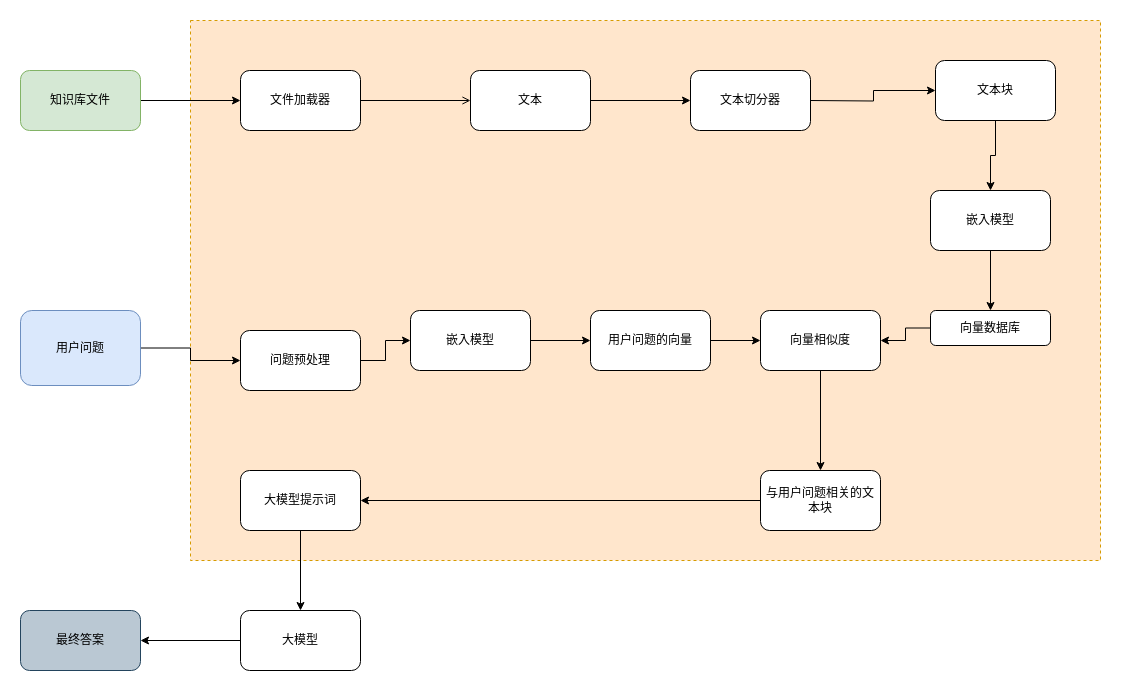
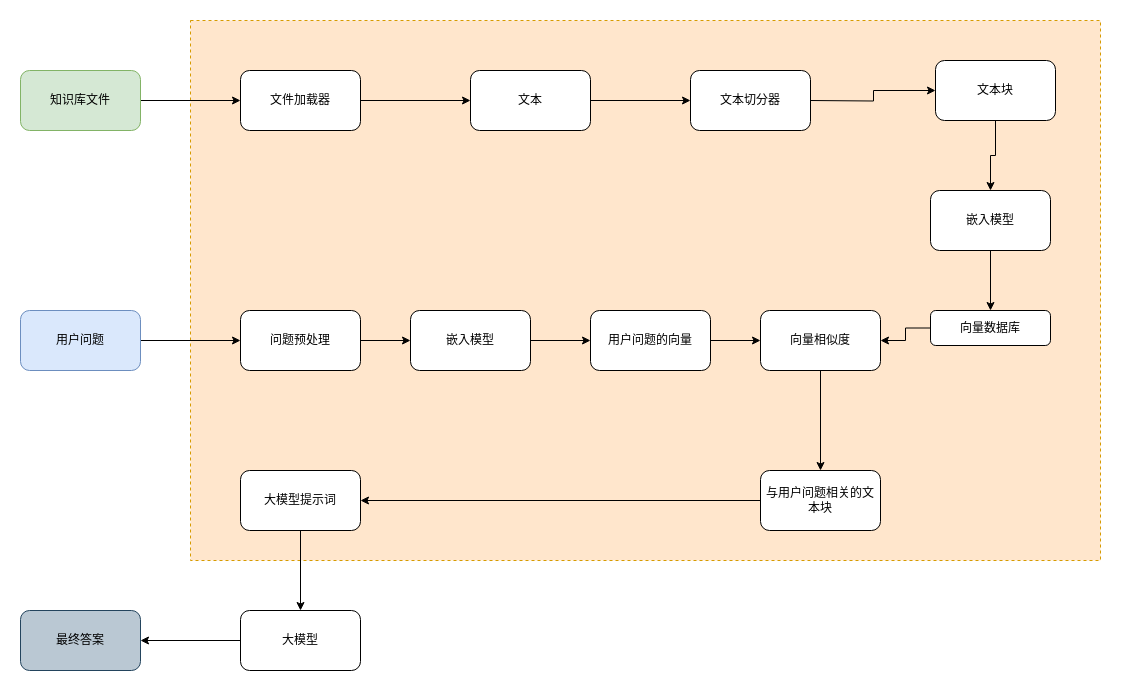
(464, 101) -> (462, 101)
(81, 348) -> (81, 341)
(301, 361) -> (301, 341)
